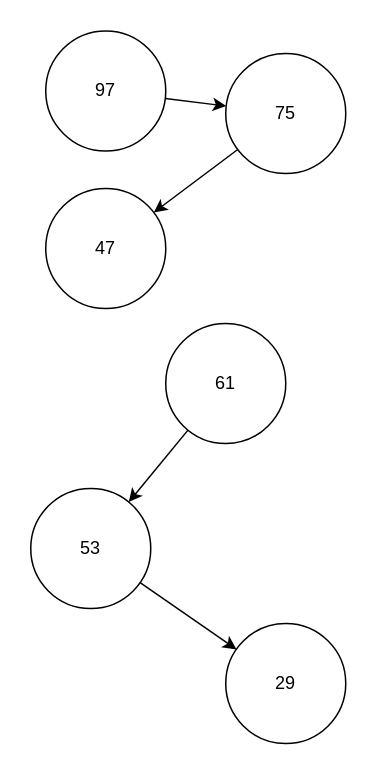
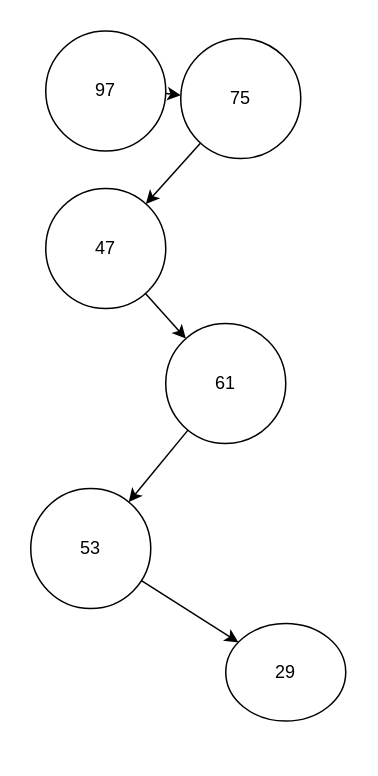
(286, 113) -> (241, 98)
none -> (162, 312)
(286, 683) -> (286, 672)
